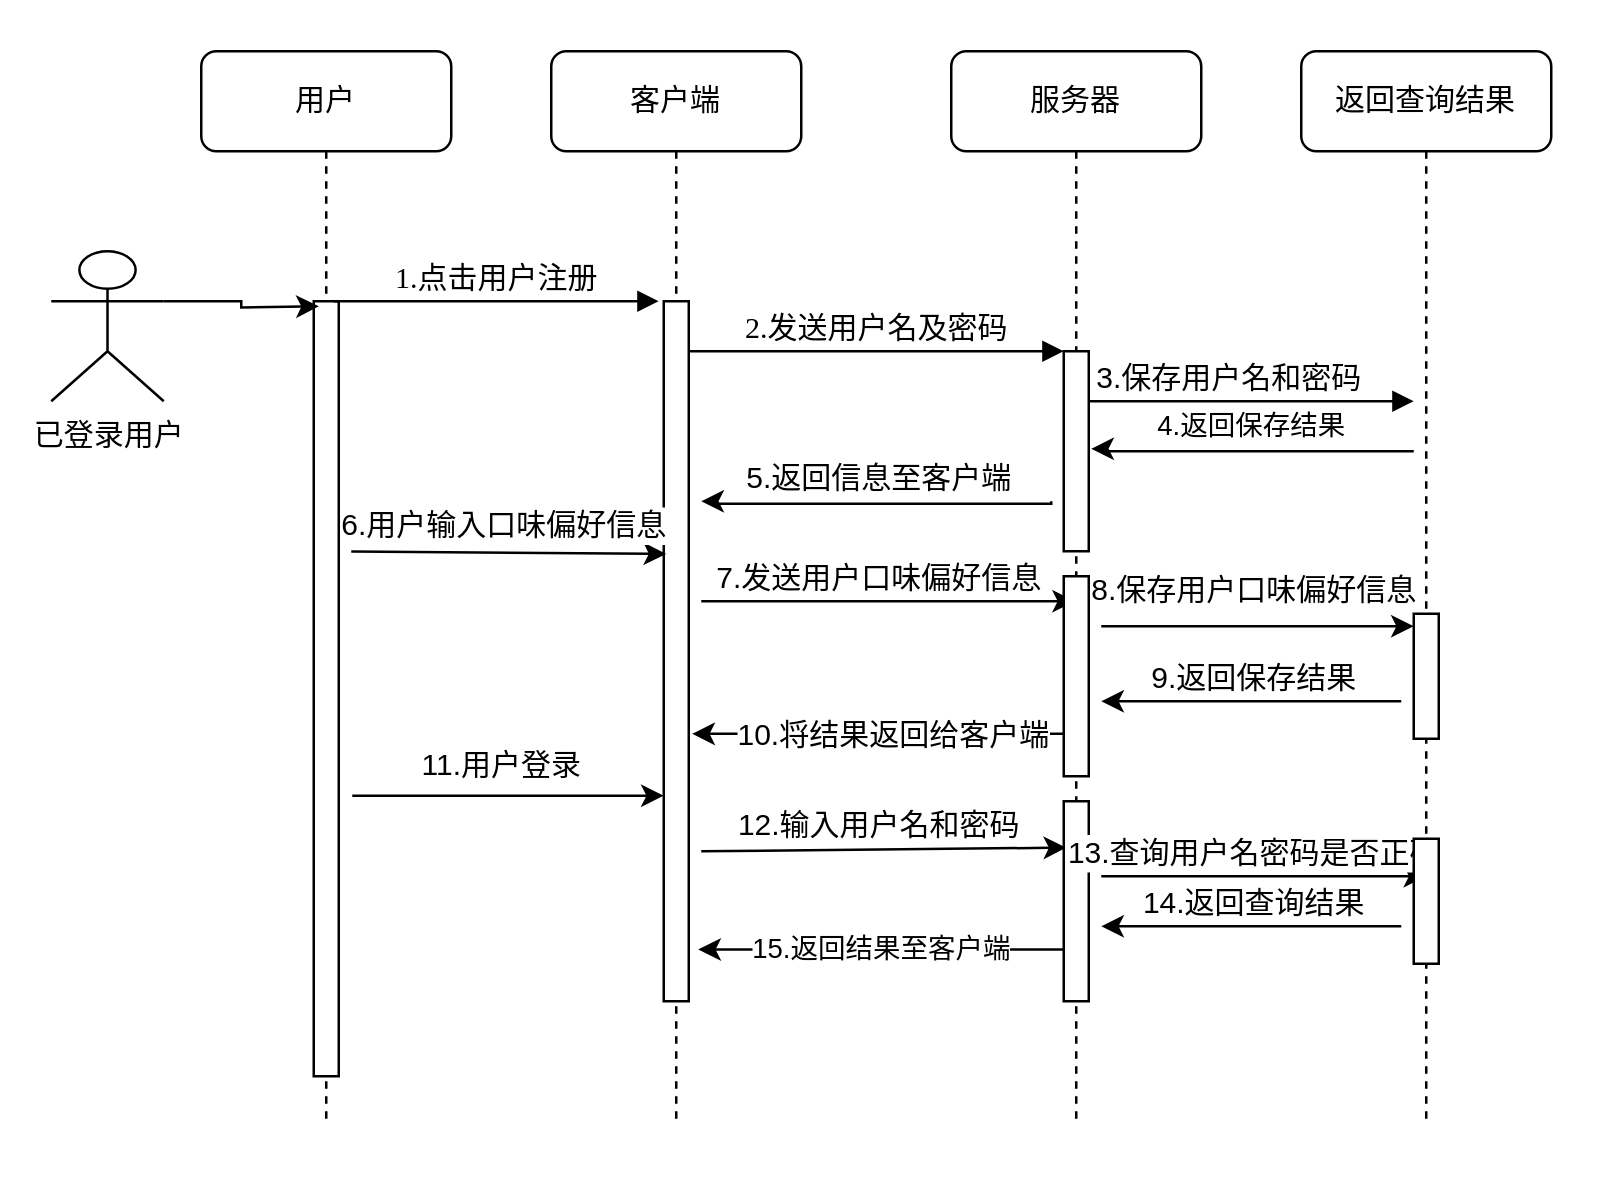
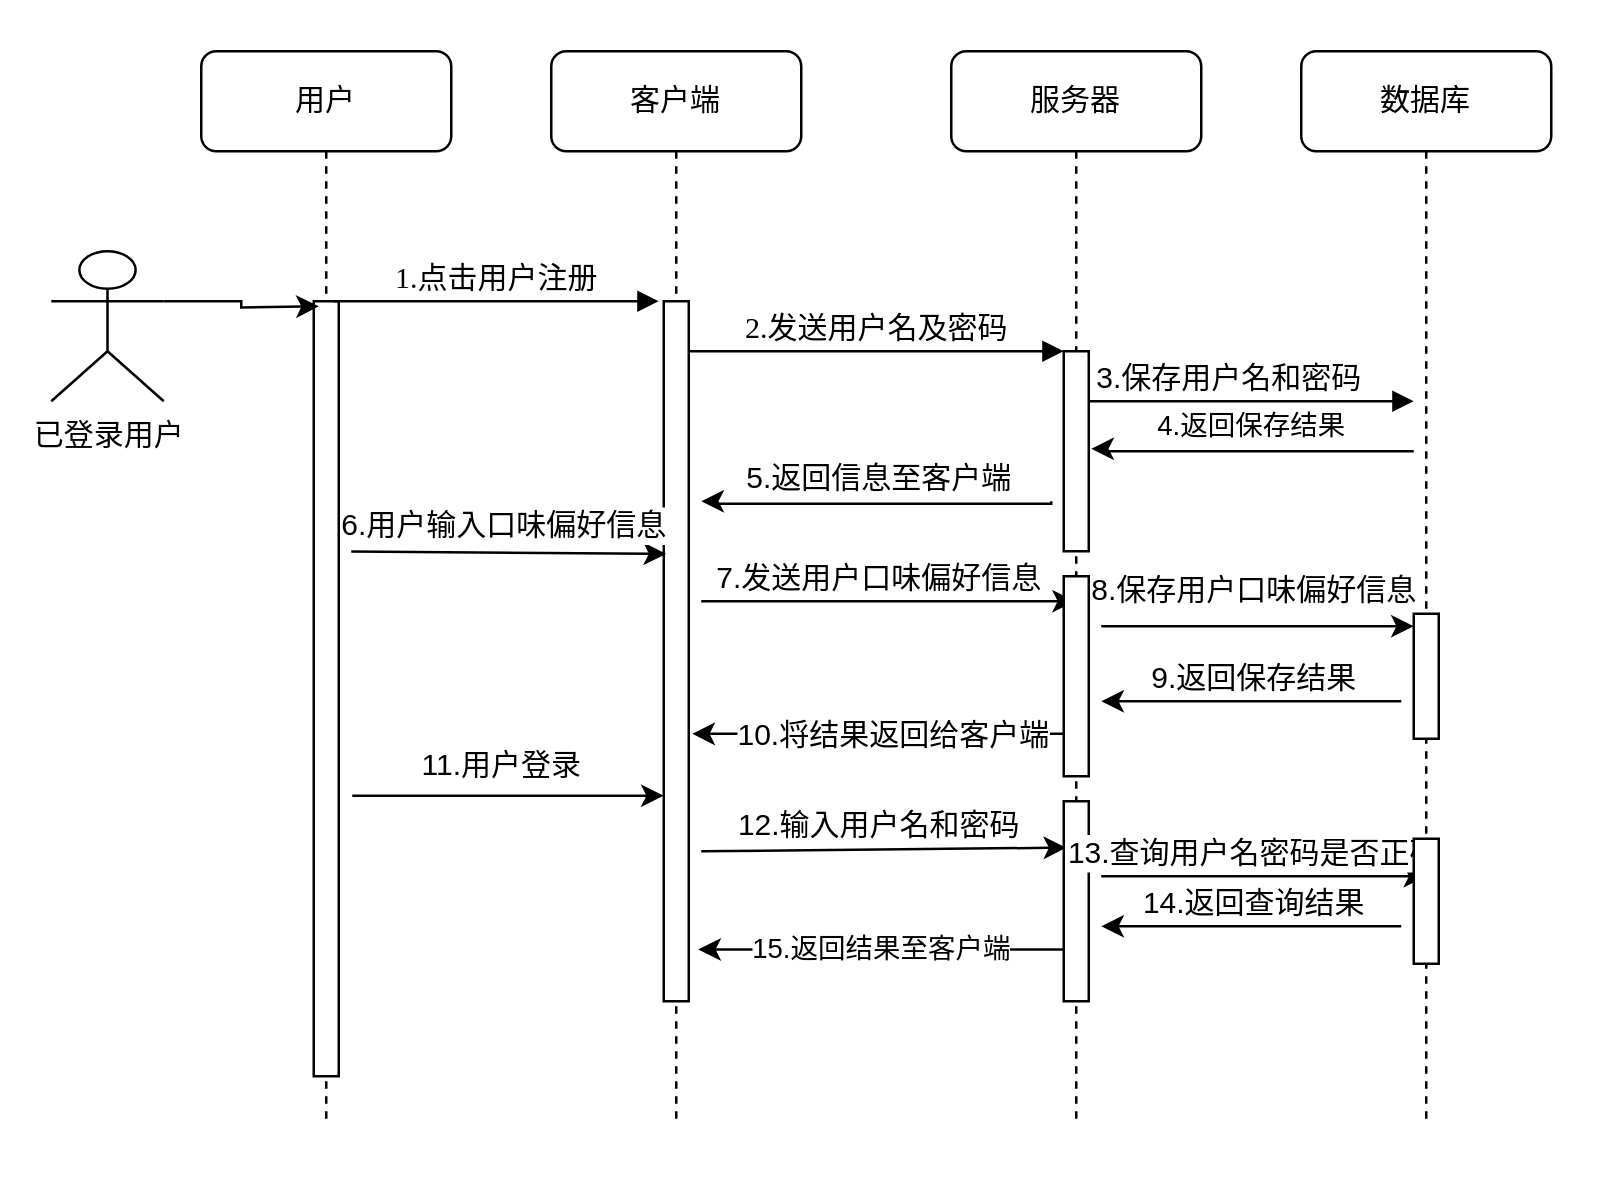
(1426, 101) -> (1426, 101)
